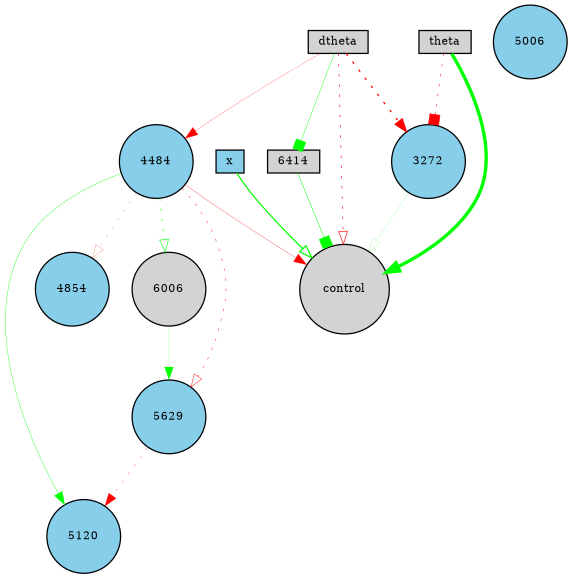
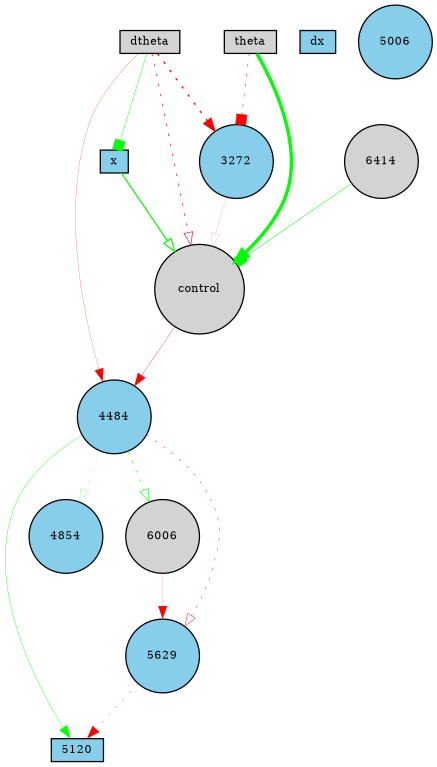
none -> (318, 42)
(318, 96) -> (134, 96)
(294, 162) -> (381, 162)
(392, 217) -> (221, 215)
(118, 220) -> (93, 471)
(240, 222) -> (158, 351)
(169, 347) -> (163, 590)
(84, 536) -> (77, 750)
